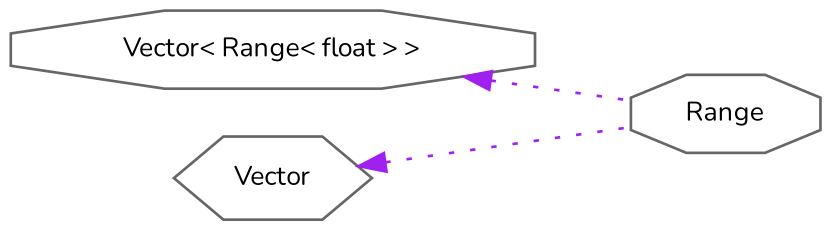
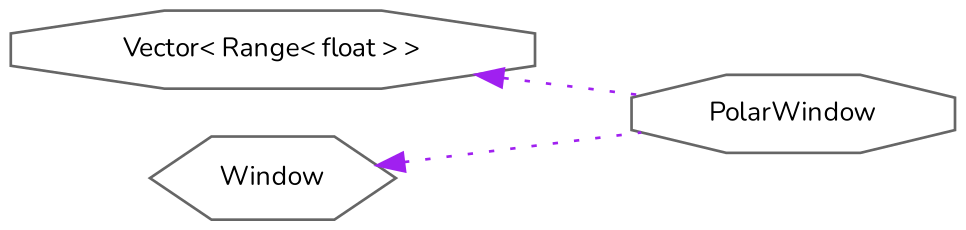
(726, 114) -> (793, 114)
(273, 178) -> (273, 178)
